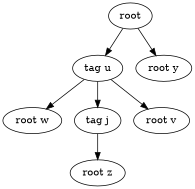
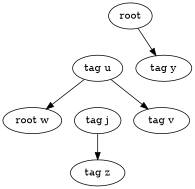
(116, 39) -> none
(164, 68) -> (164, 68)
(98, 91) -> none
(162, 121) -> (162, 121)
(98, 173) -> (98, 173)
